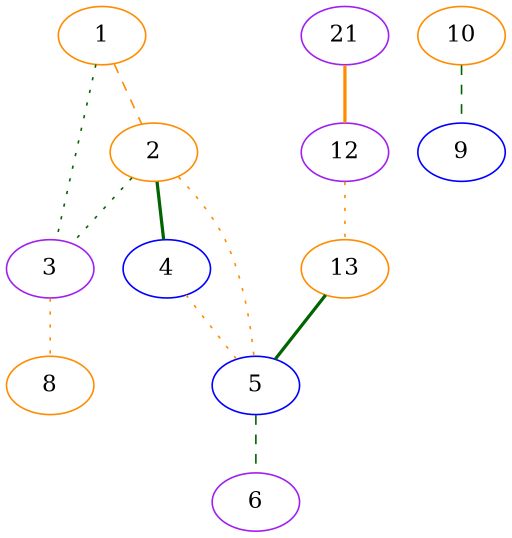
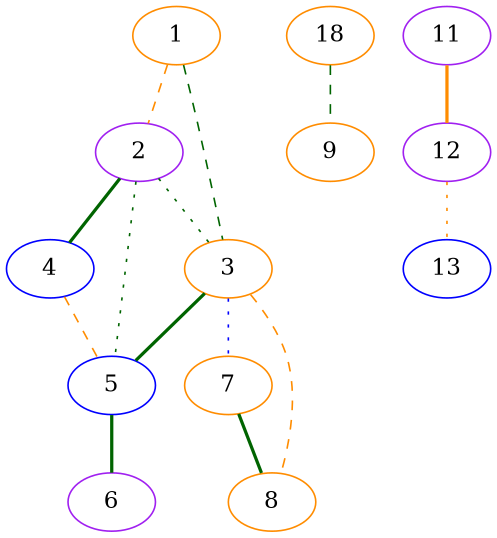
(345, 36) -> (447, 36)
(462, 36) -> (330, 36)
(76, 152) -> (204, 152)
(154, 152) -> (139, 152)
(462, 152) -> (330, 152)
(233, 259) -> (126, 269)
(50, 269) -> (228, 269)
(345, 269) -> (447, 269)
(50, 327) -> (291, 379)
(211, 327) -> (81, 327)
(300, 327) -> (170, 327)
none -> (228, 385)
(256, 444) -> (112, 444)
